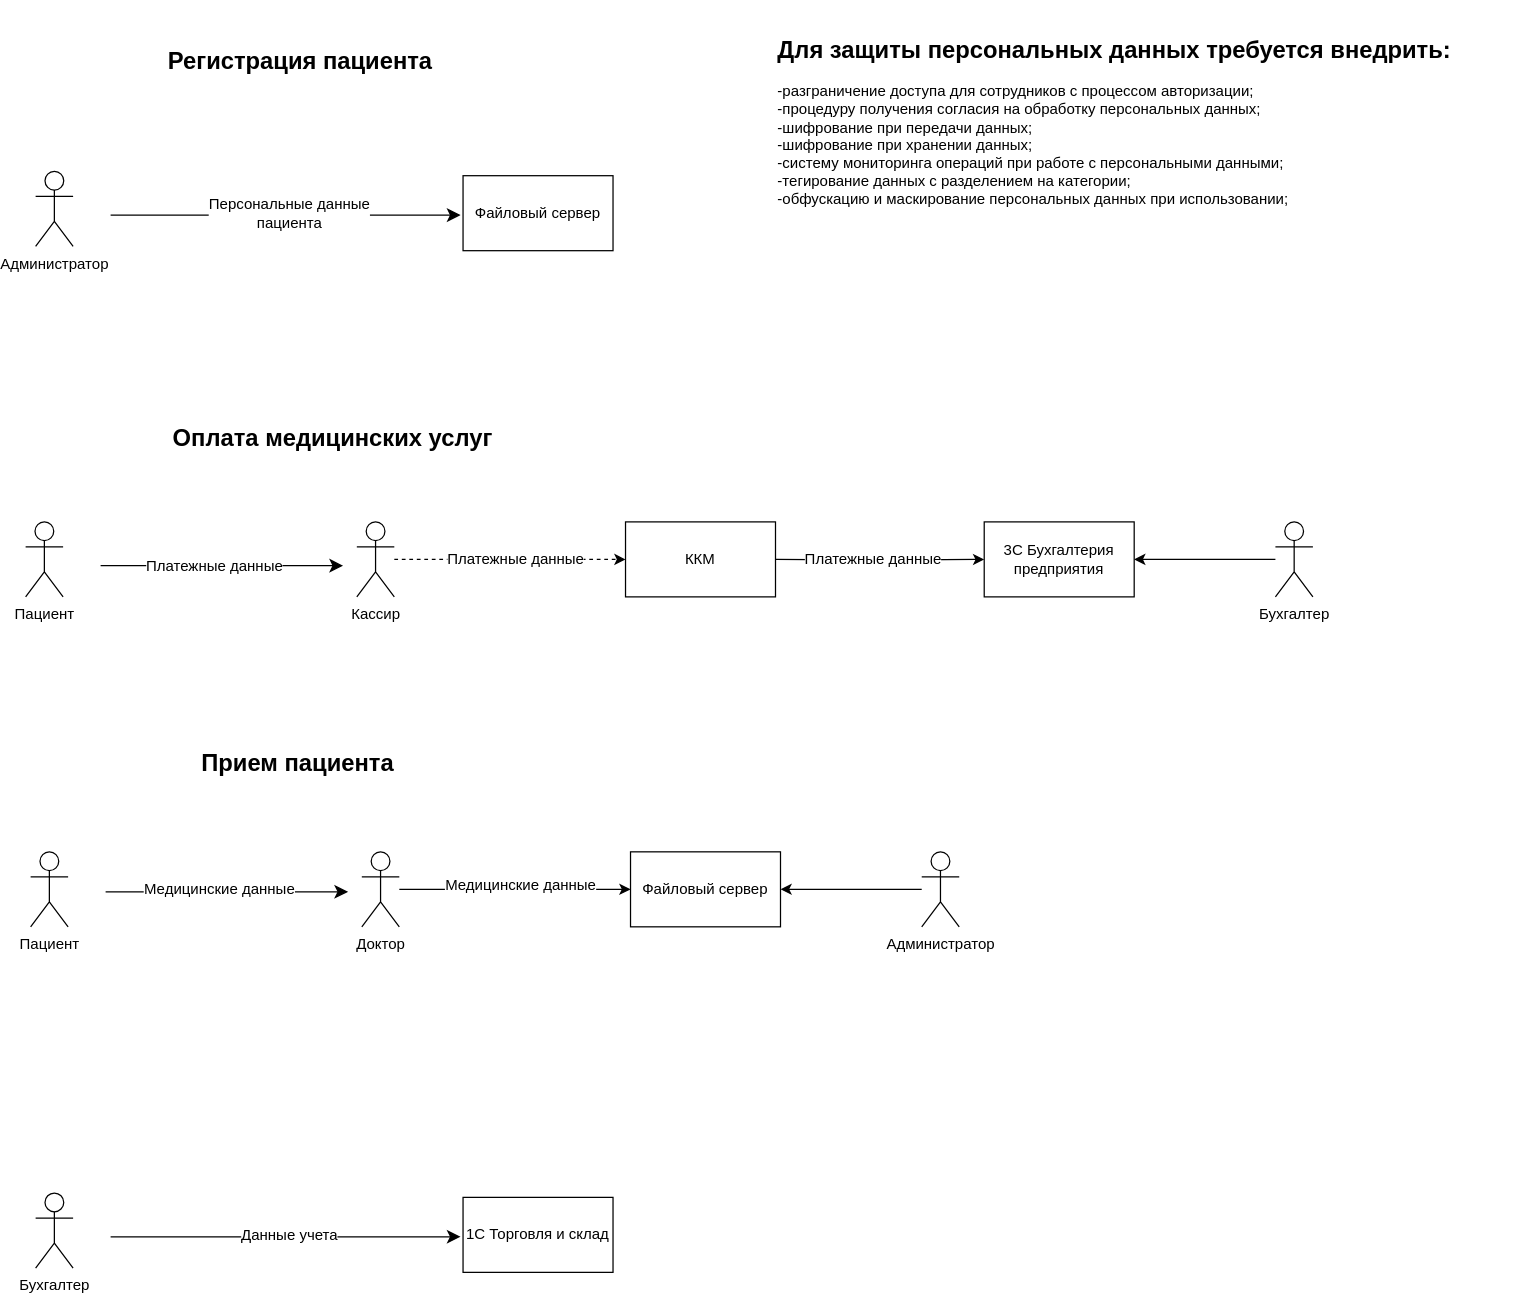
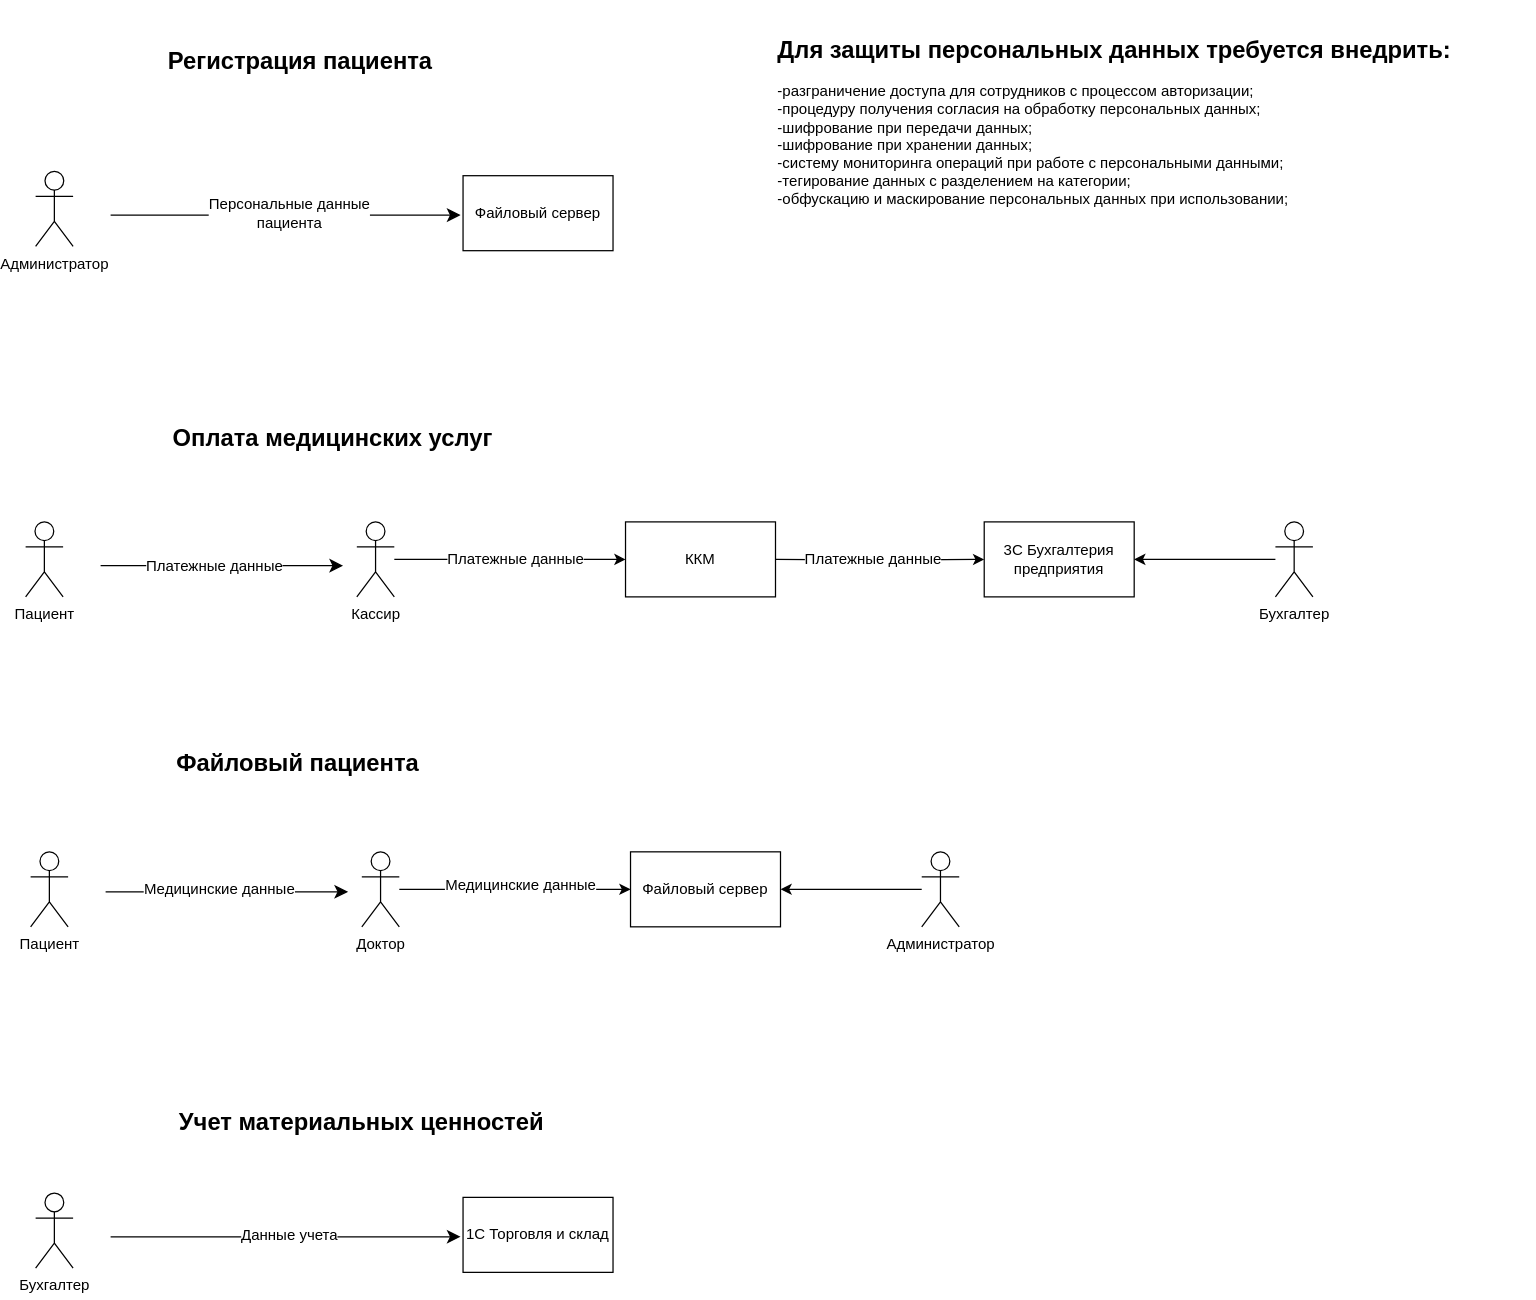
(422, 559) -> (422, 559)
(298, 764) -> (298, 764)
none -> (362, 1123)
